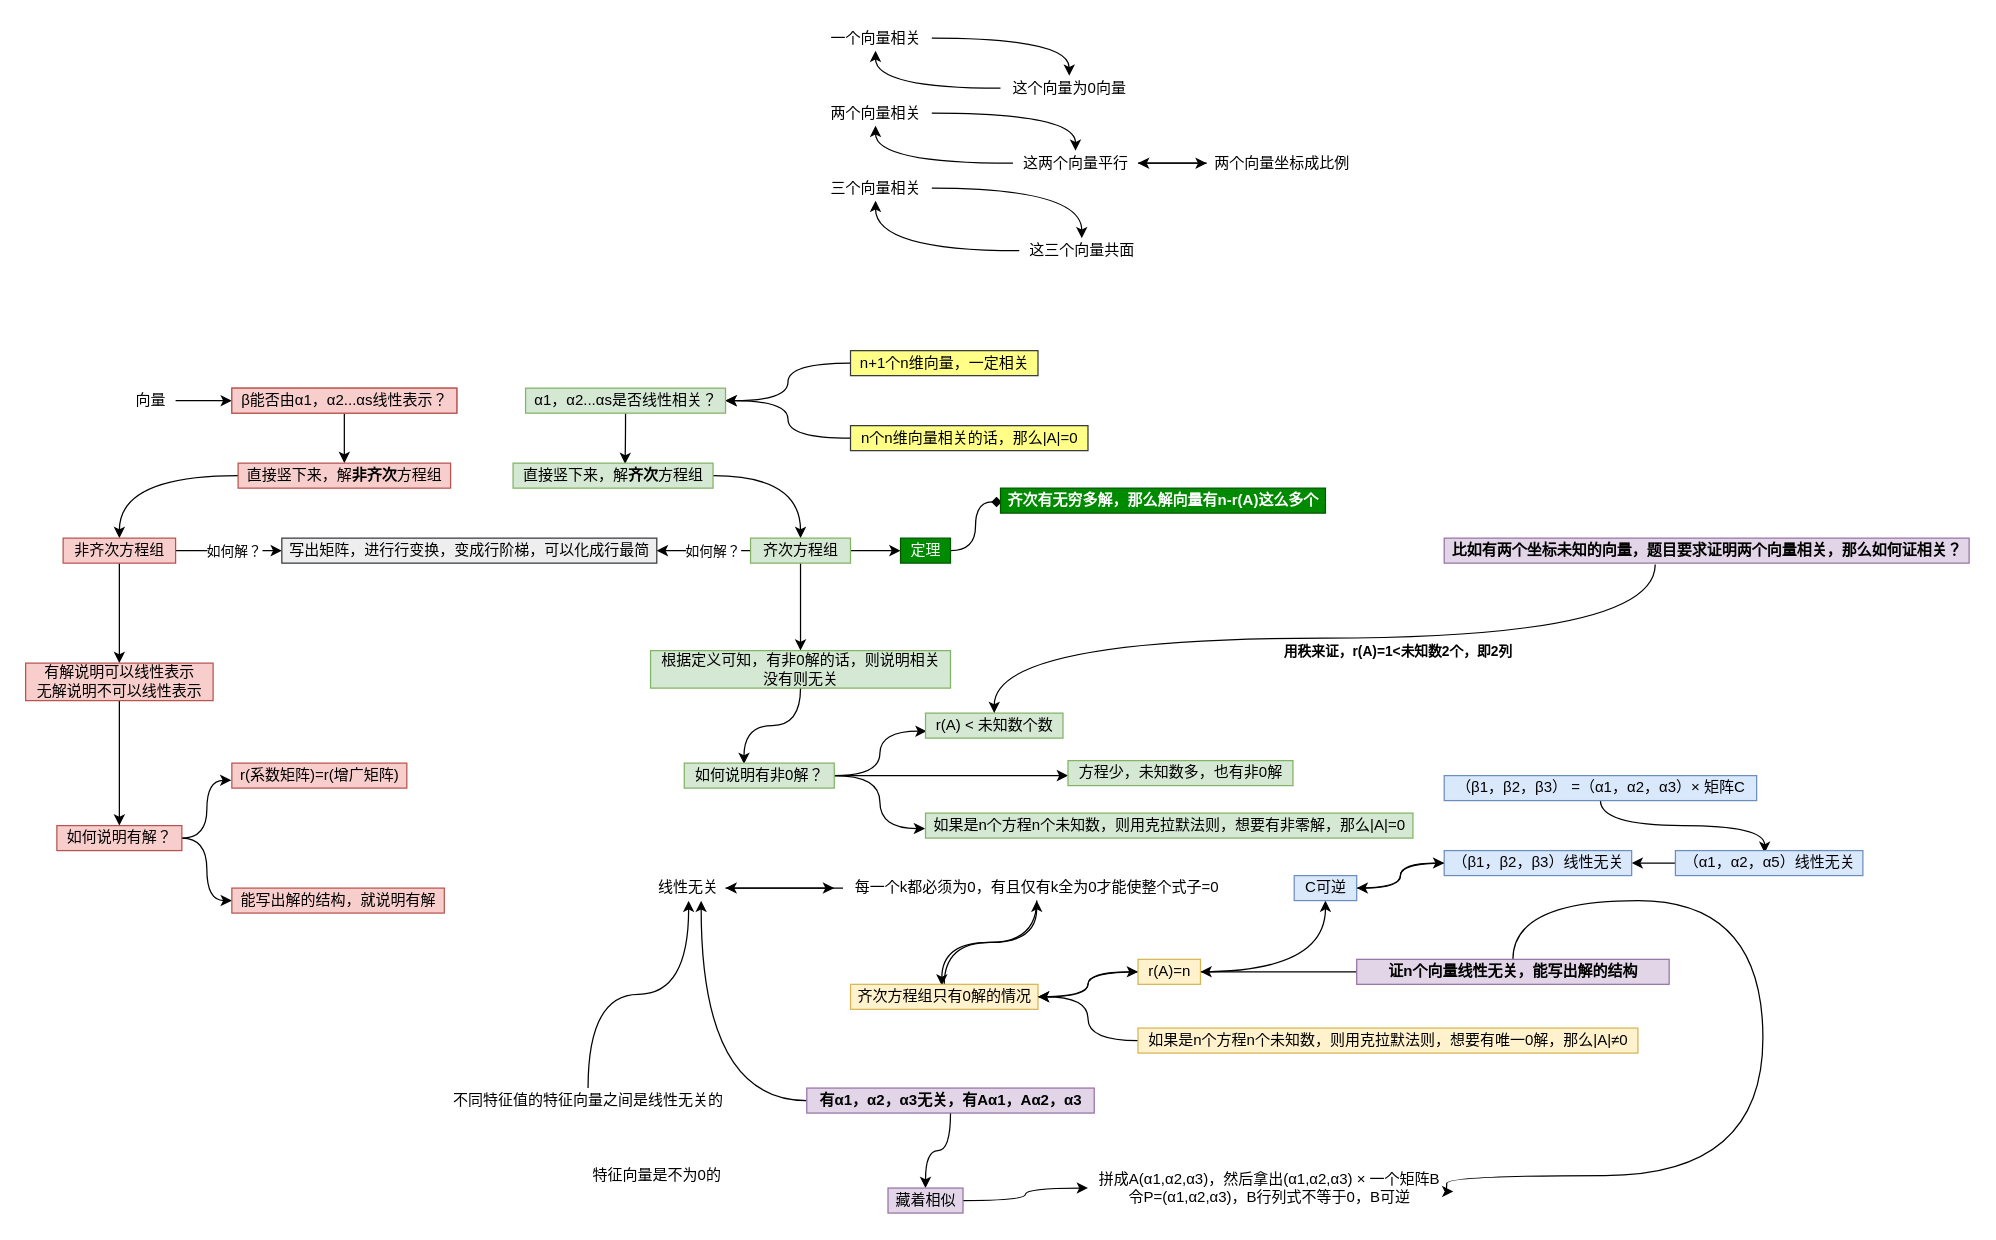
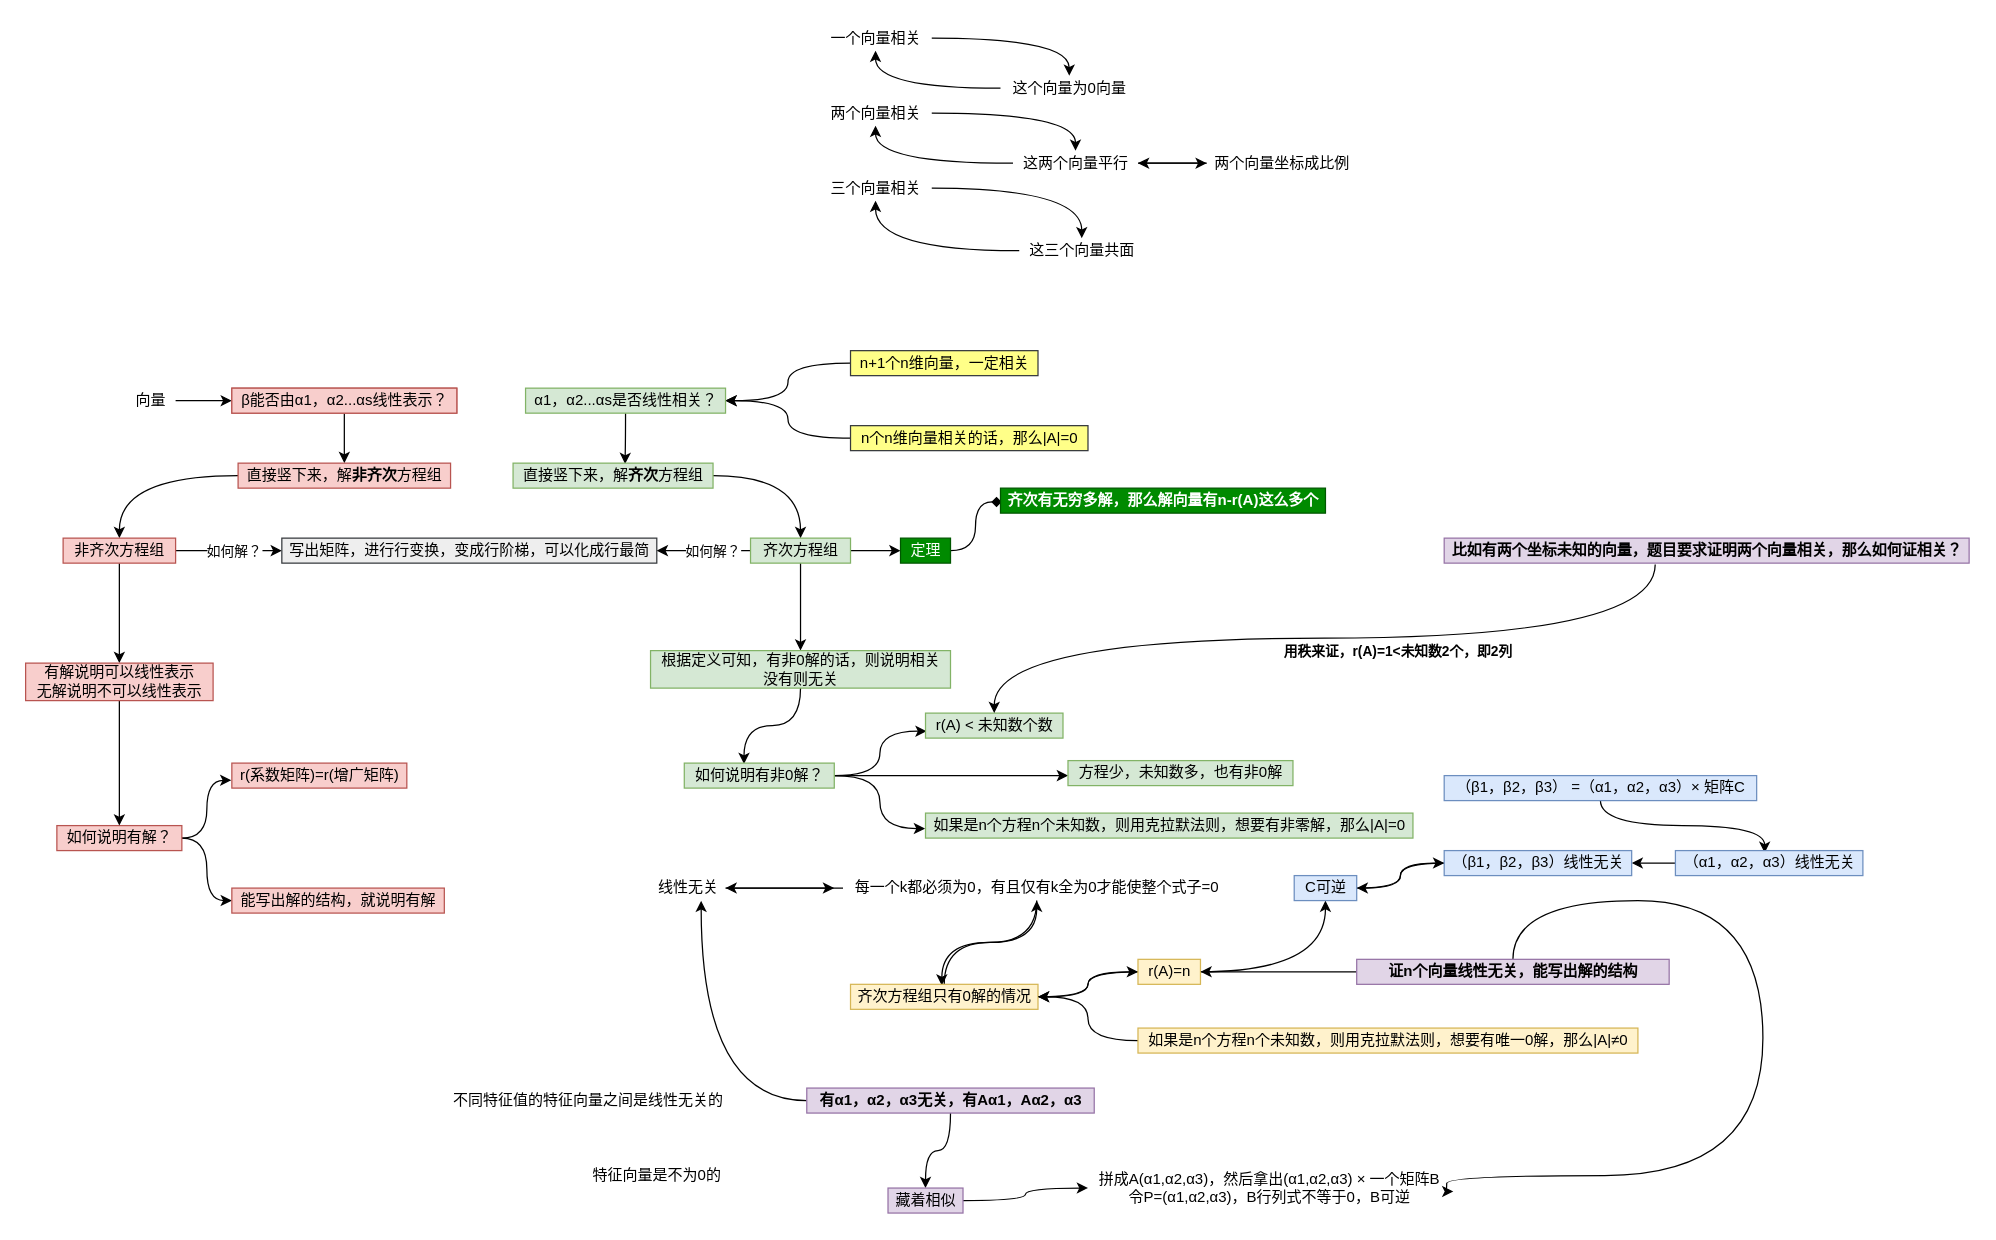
(1770, 863) -> (1770, 863)
(633, 995) -> none
